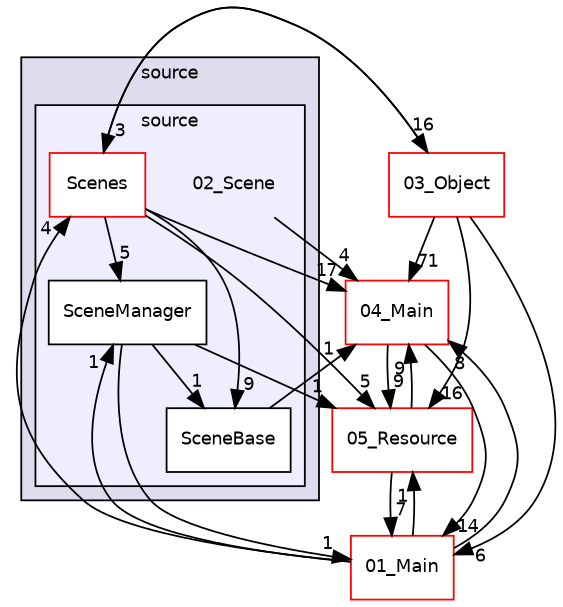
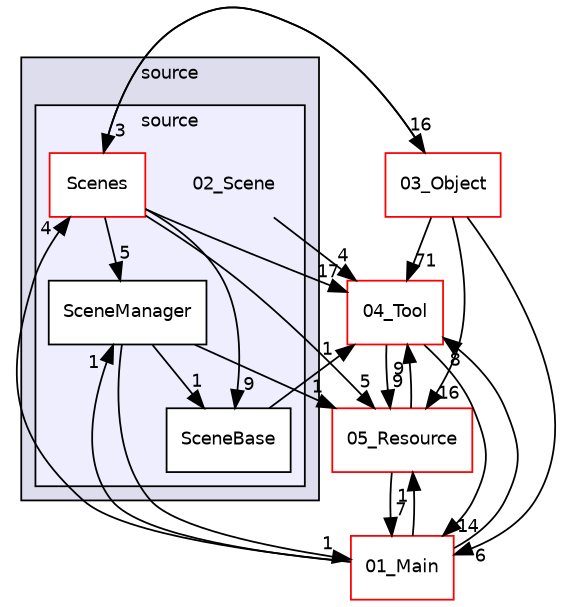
(397, 312) -> (395, 313)
